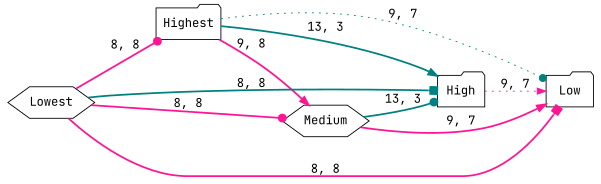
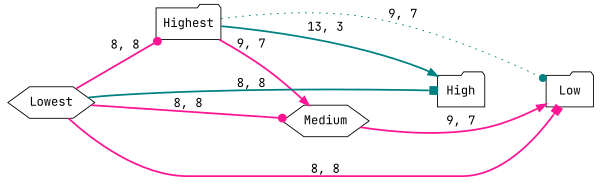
(252, 44) -> (252, 44)
(511, 91) -> none
(397, 112) -> none
